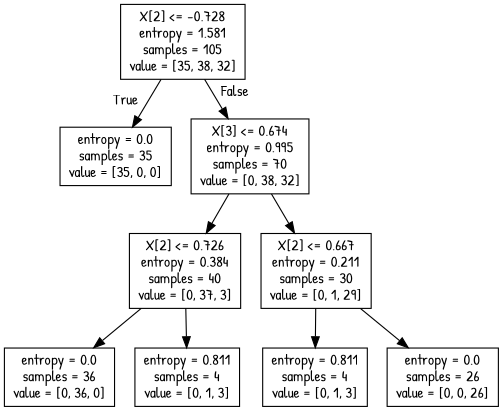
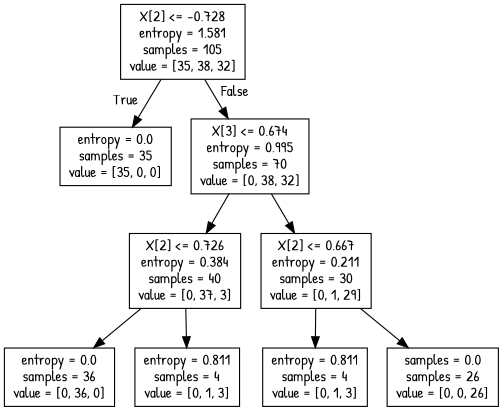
(443, 377) -> (443, 377)
